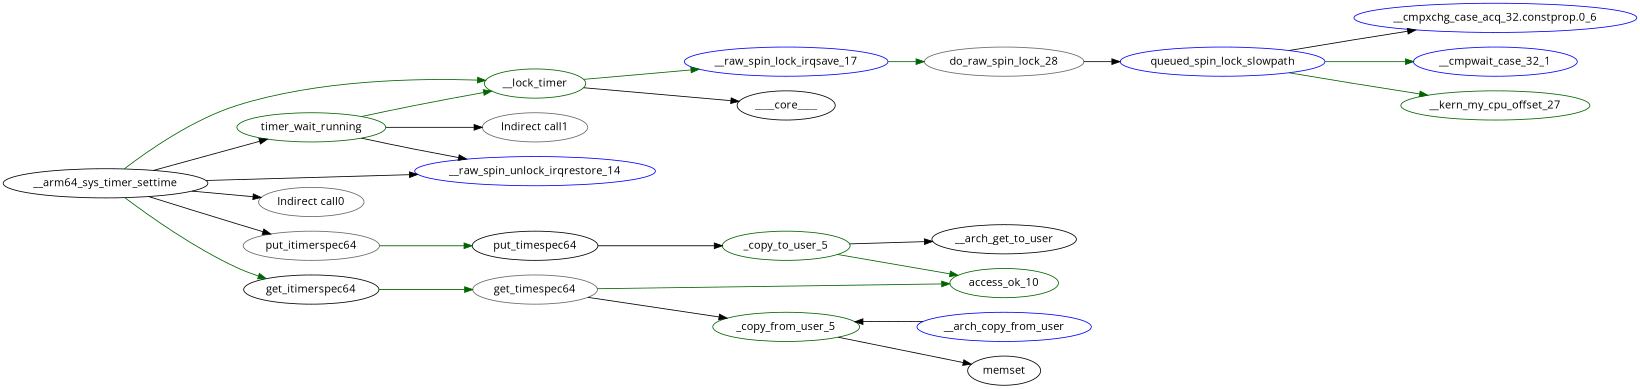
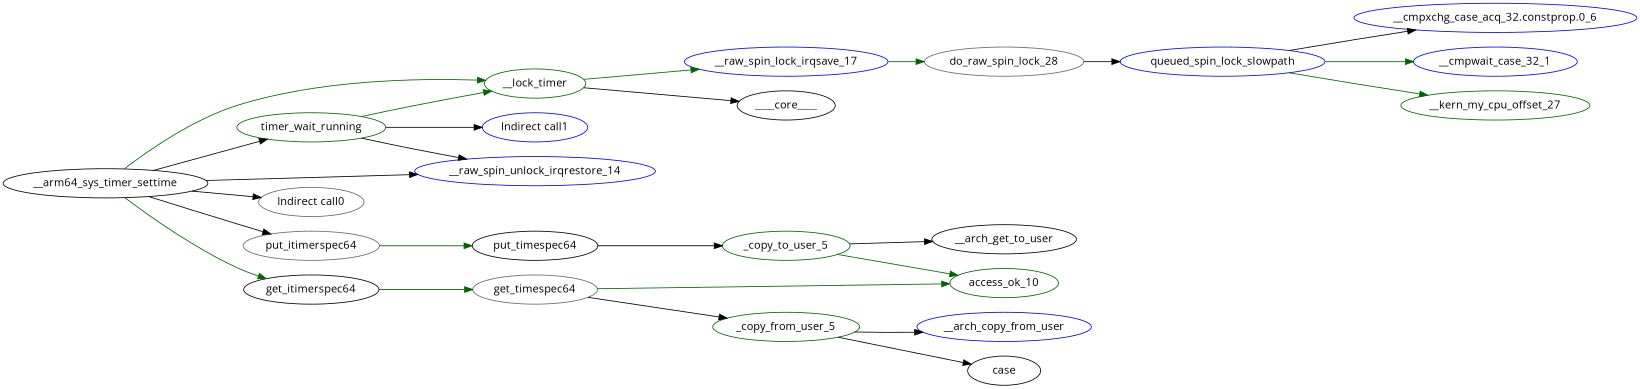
(535, 127) -> (535, 127)
(893, 321) -> (885, 332)
(1004, 371) -> (1004, 371)
